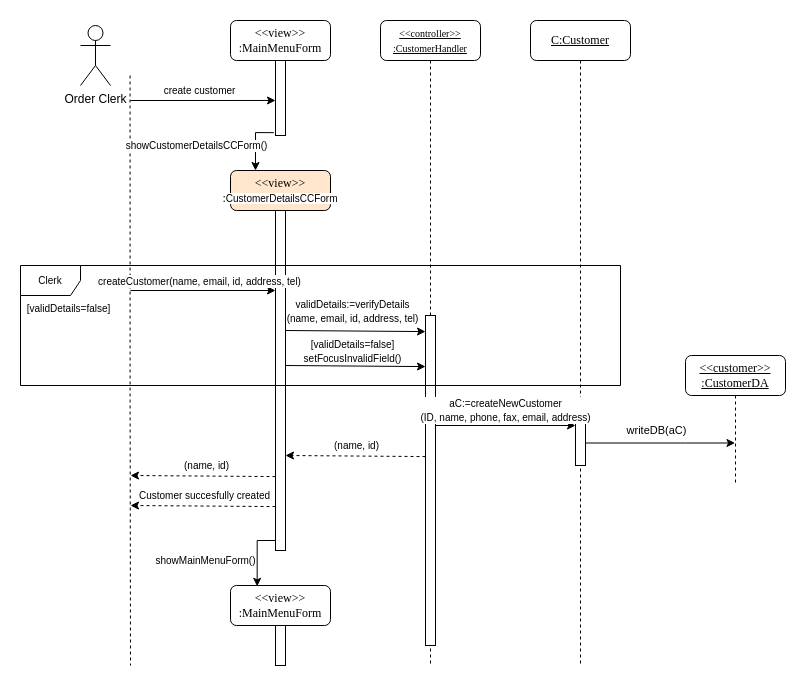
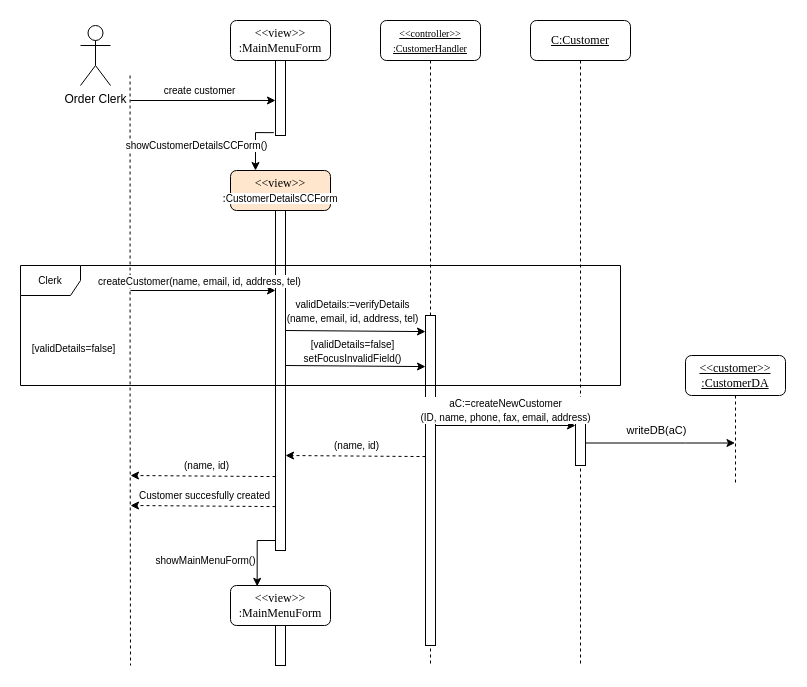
(68, 308) -> (73, 348)
